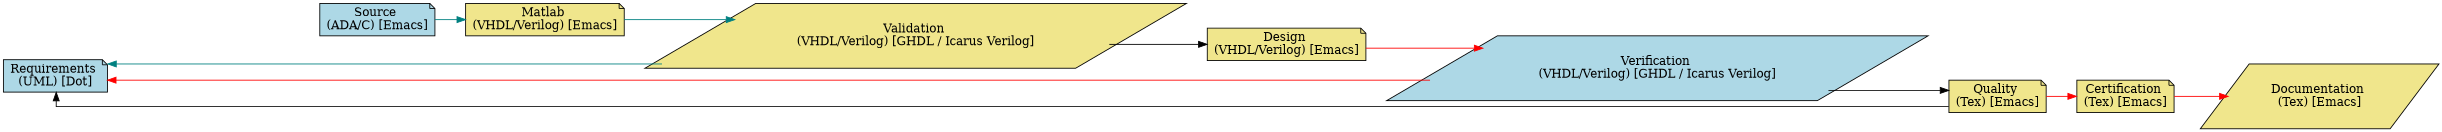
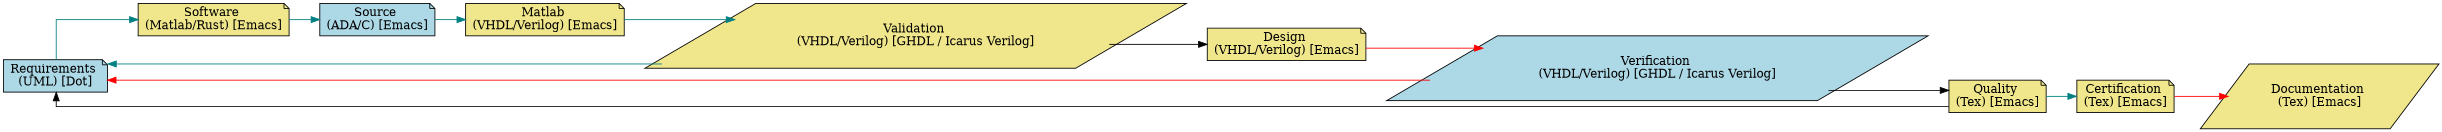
none -> (214, 20)
(2057, 96) -> (2057, 96)
